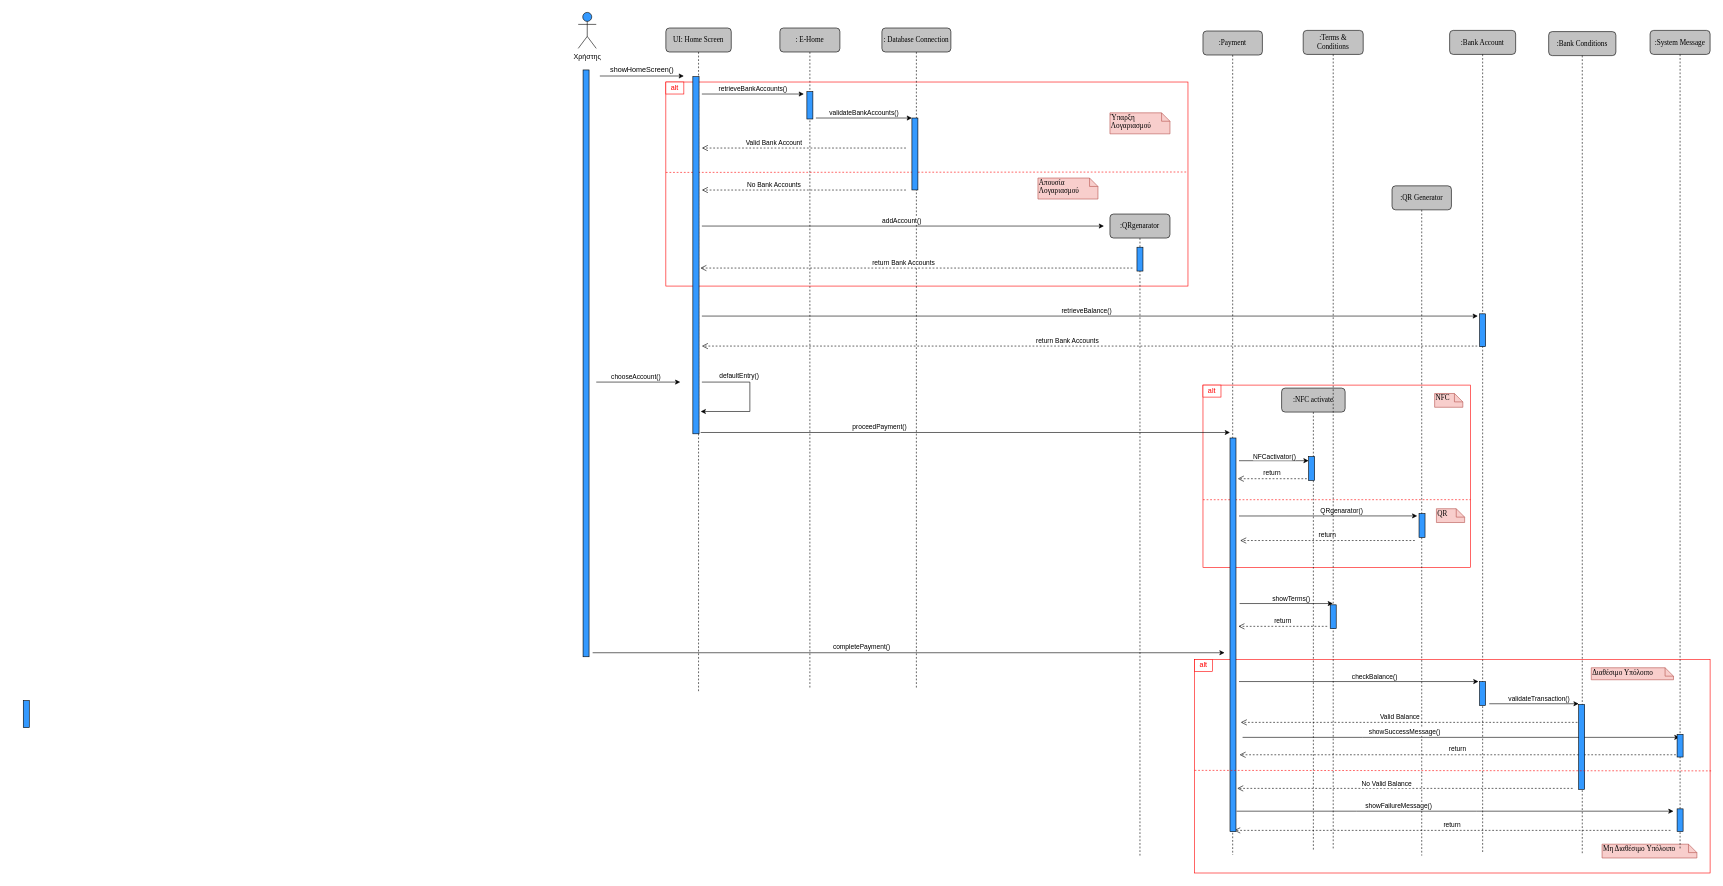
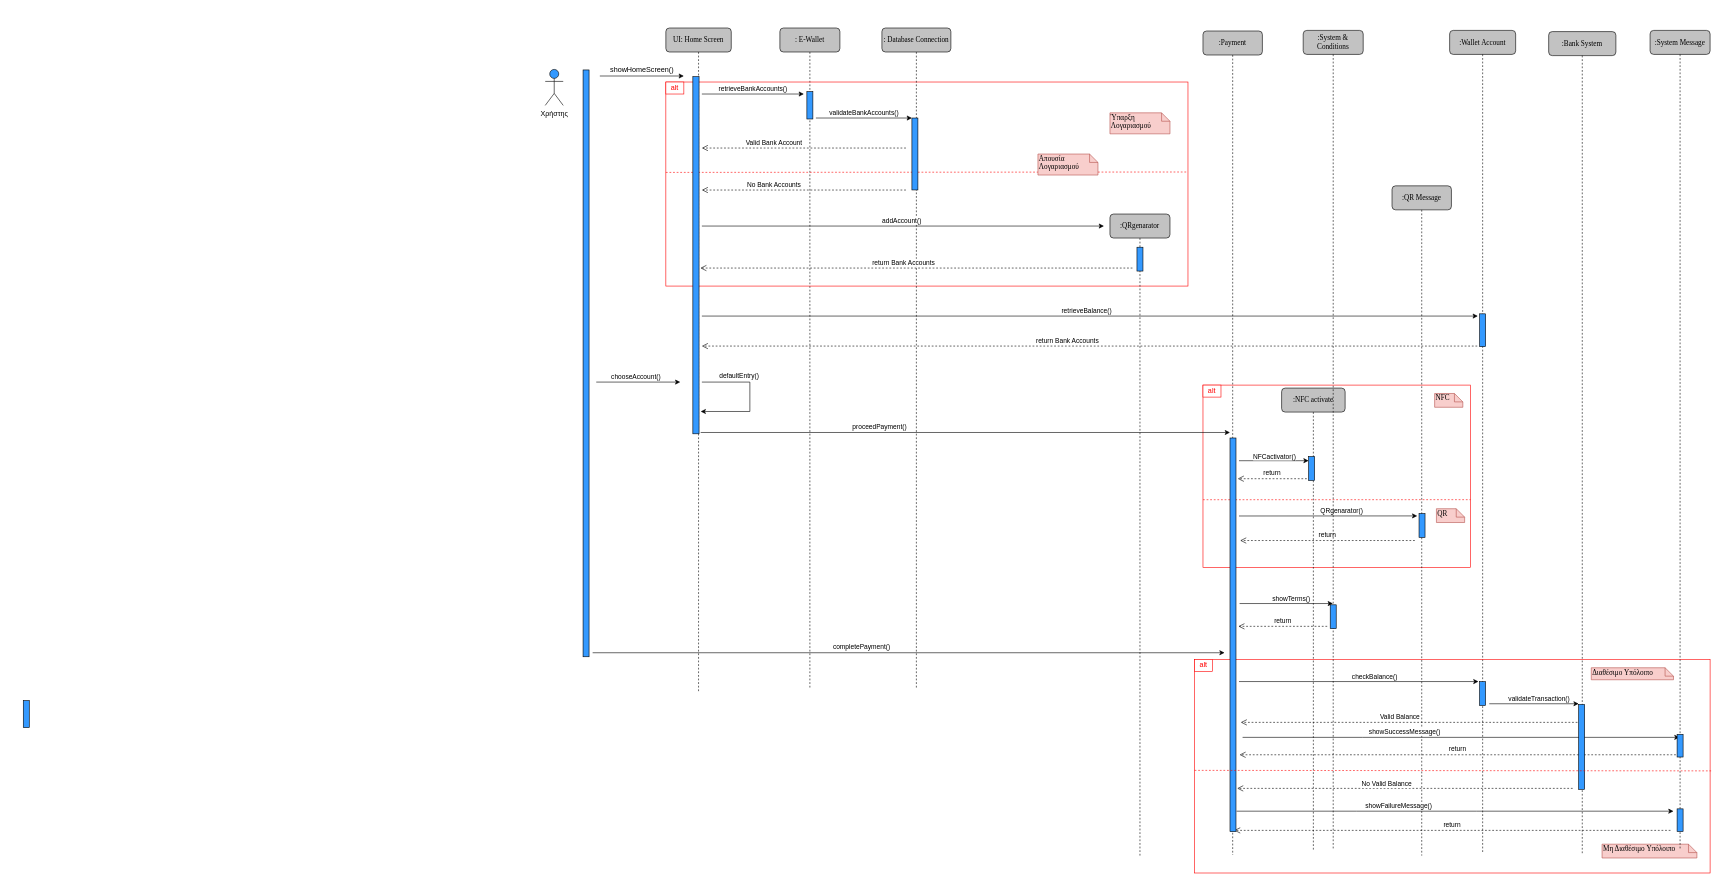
(587, 30) -> (554, 87)
(810, 40) -> (810, 40)
(1333, 42) -> (1333, 42)
(1482, 42) -> (1482, 42)
(1582, 44) -> (1582, 44)
(1068, 188) -> (1068, 164)
(1421, 198) -> (1421, 198)
